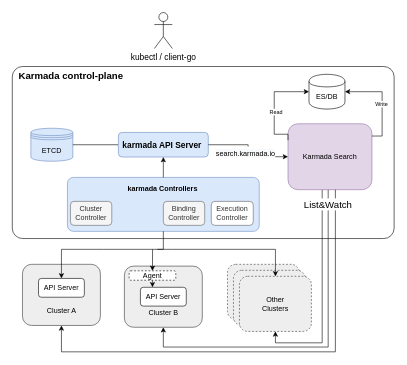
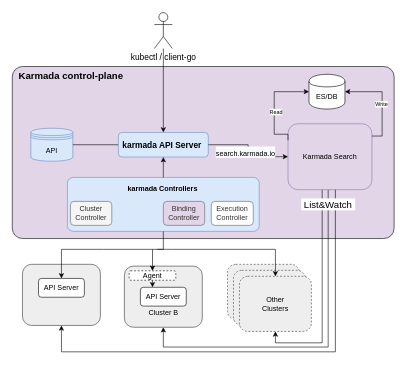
(66, 76) -> (66, 76)
none -> (164, 96)
(52, 150) -> (52, 150)
(184, 213) -> (184, 213)
(62, 311) -> none
